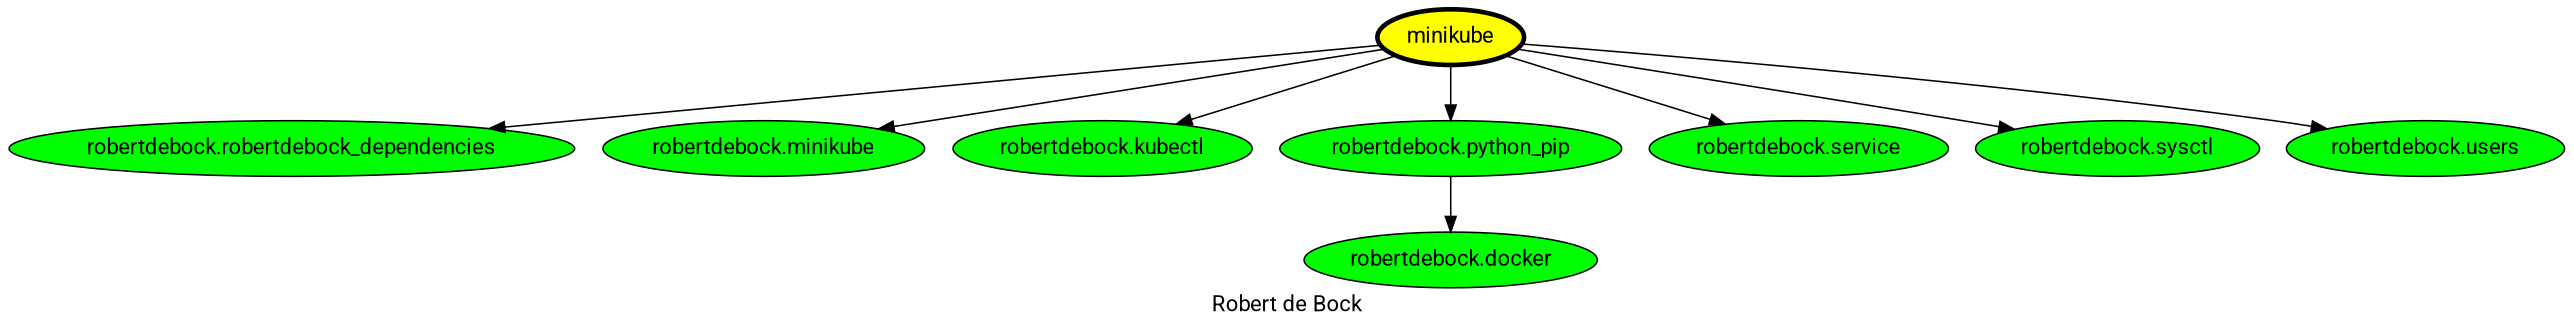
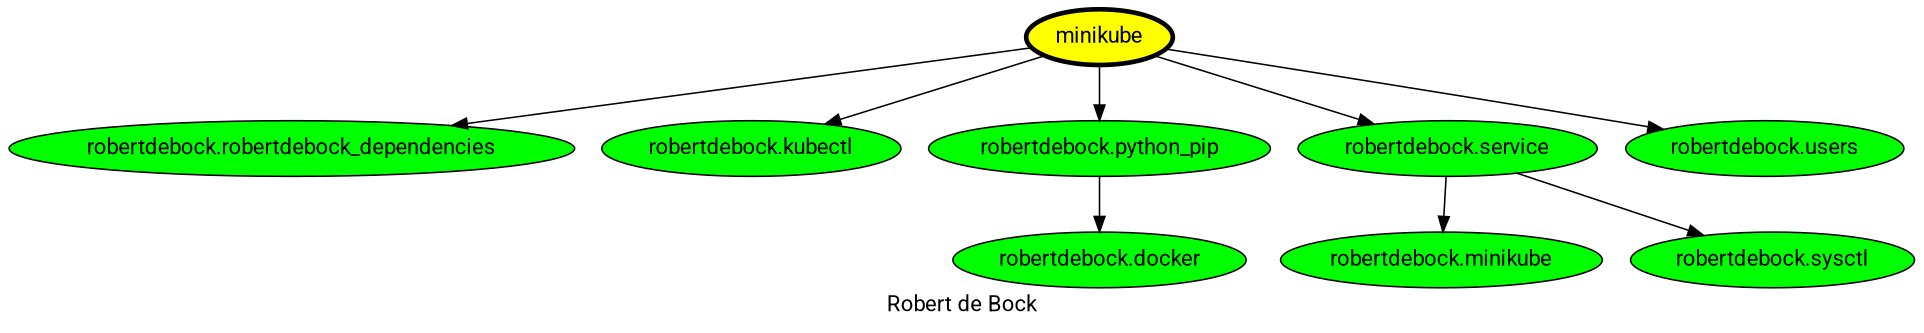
(1758, 87) -> (1603, 202)
(1139, 88) -> (1445, 197)
